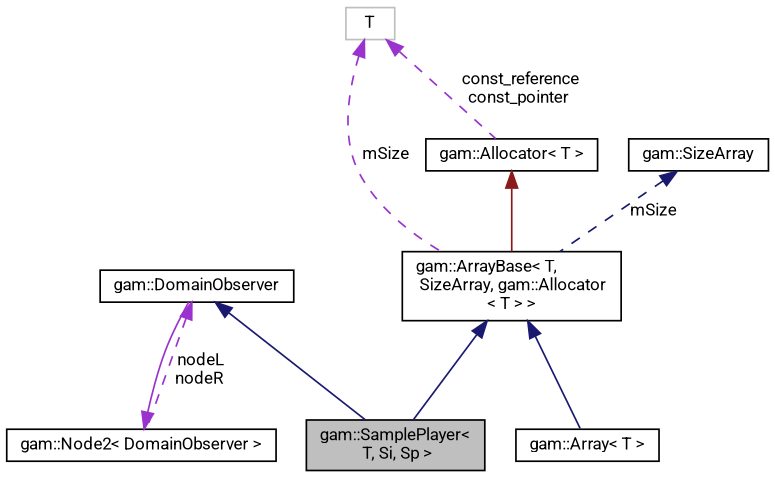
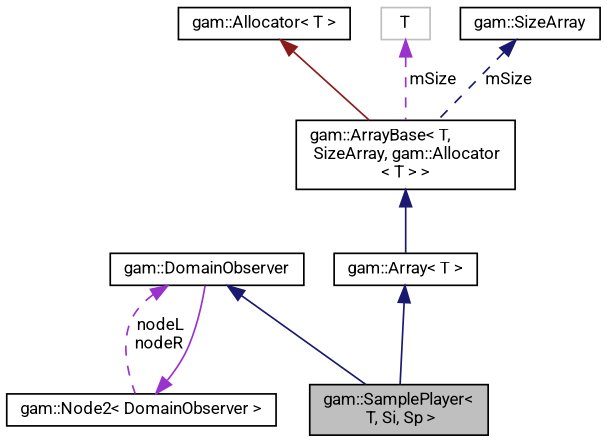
(448, 95) -> none
(445, 377) -> (402, 344)
